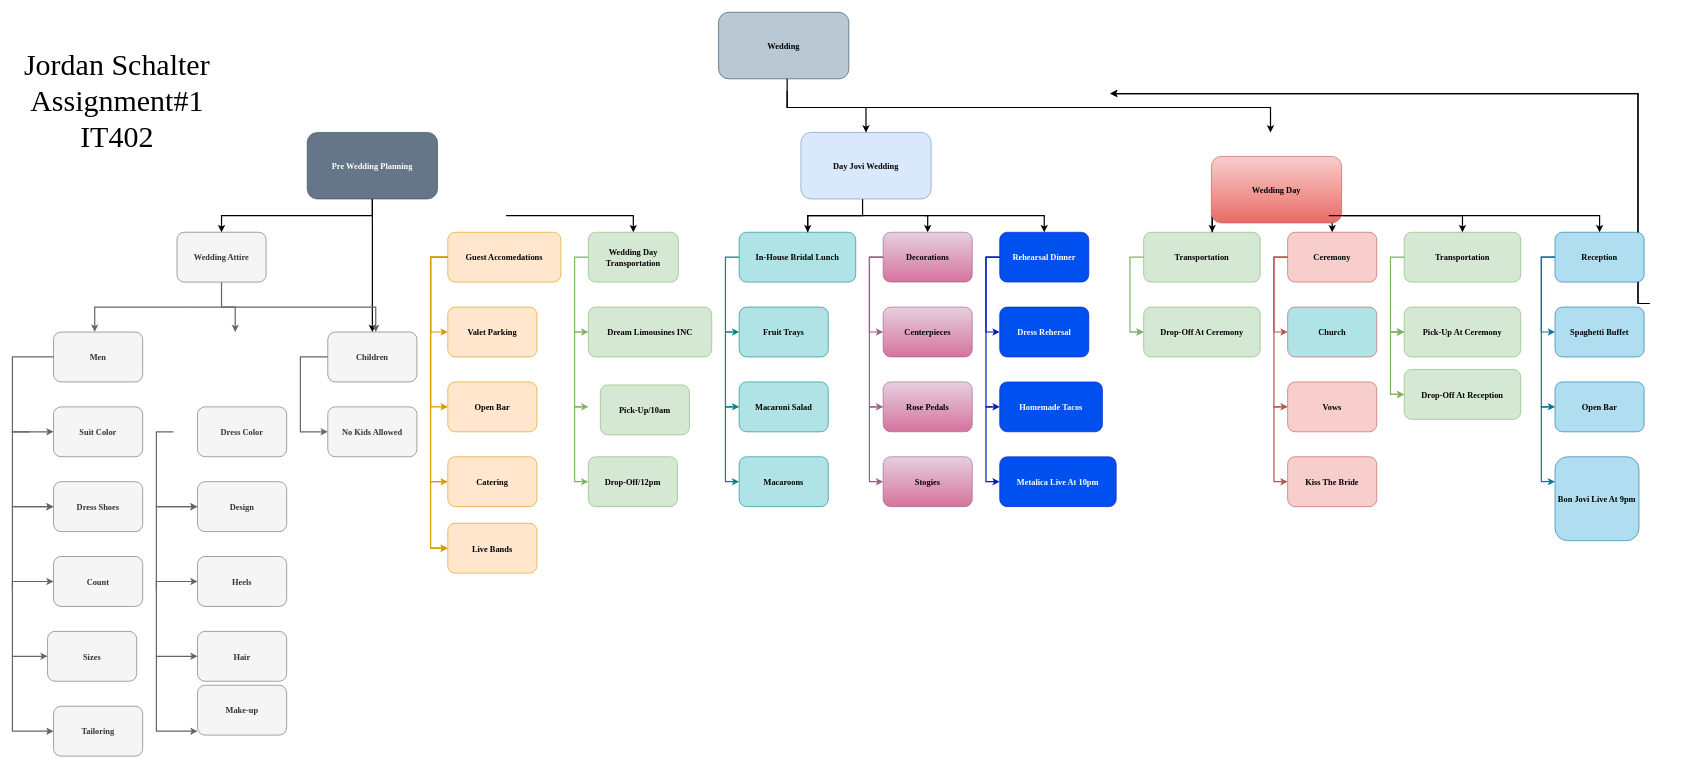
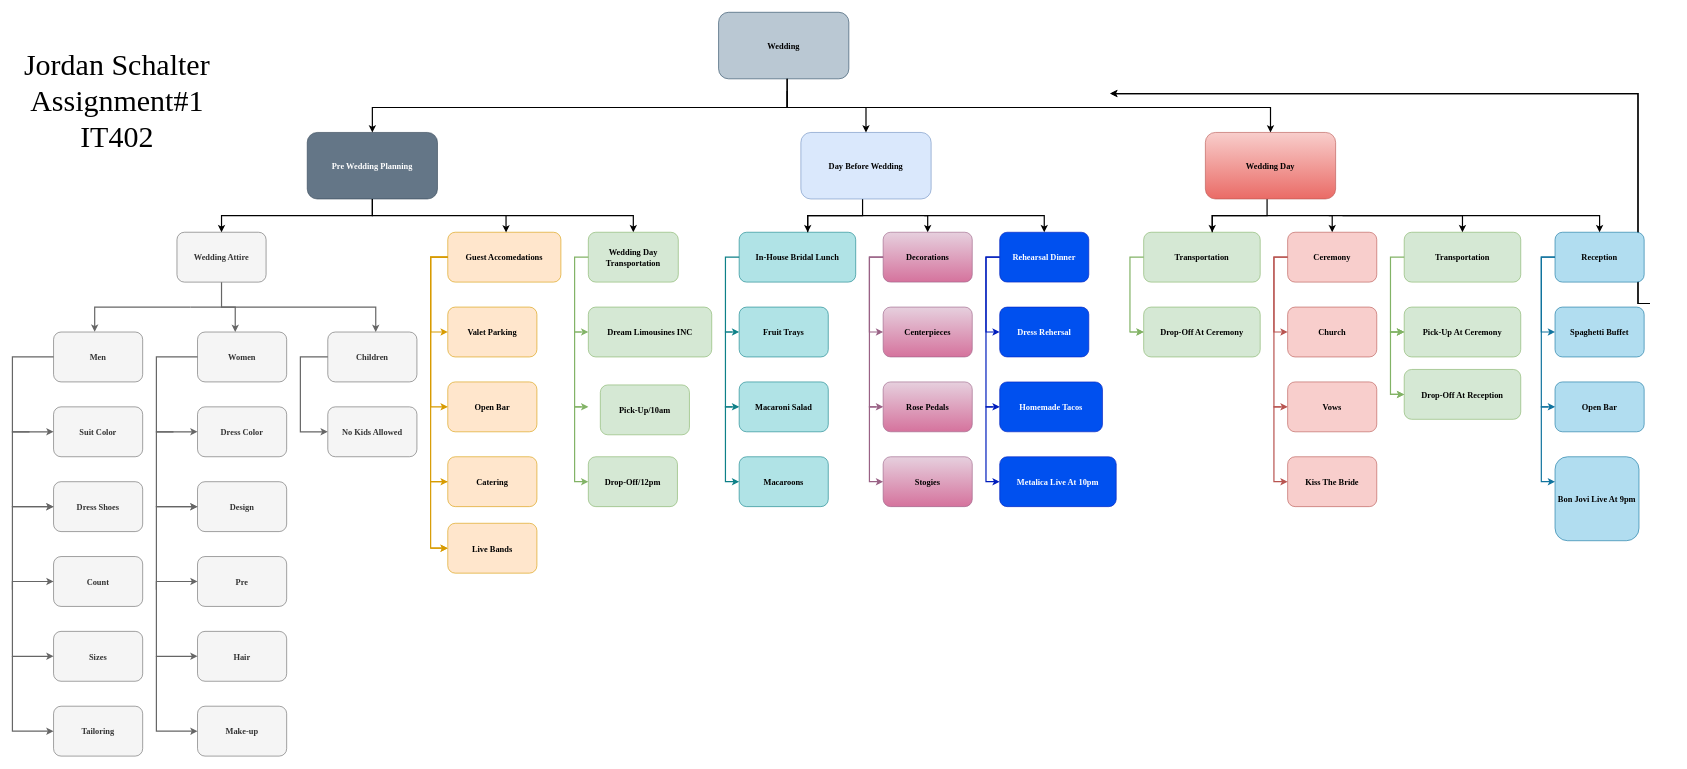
none -> (570, 108)
(866, 166) -> (866, 166)
(1277, 190) -> (1271, 166)
(372, 272) -> (445, 216)
(1332, 332) -> (1332, 332)
none -> (242, 357)
none -> (156, 372)
(242, 582) -> (242, 582)
(92, 656) -> (98, 656)
(242, 710) -> (242, 731)
